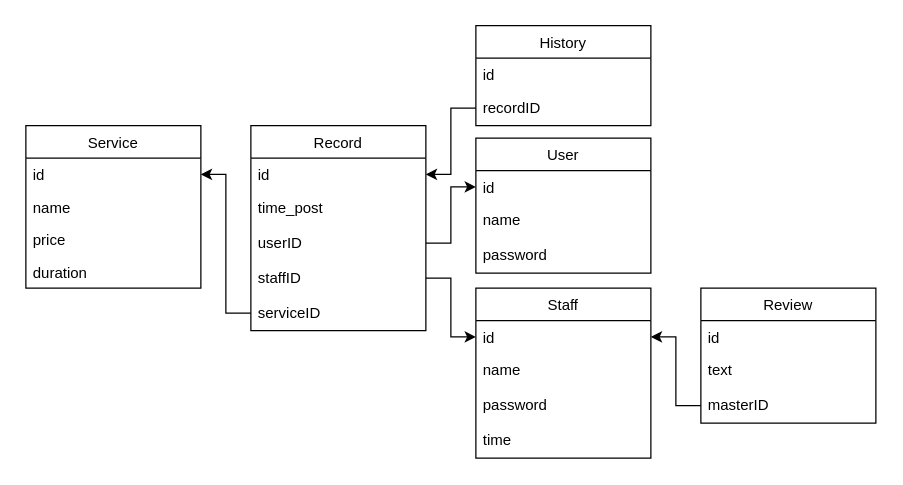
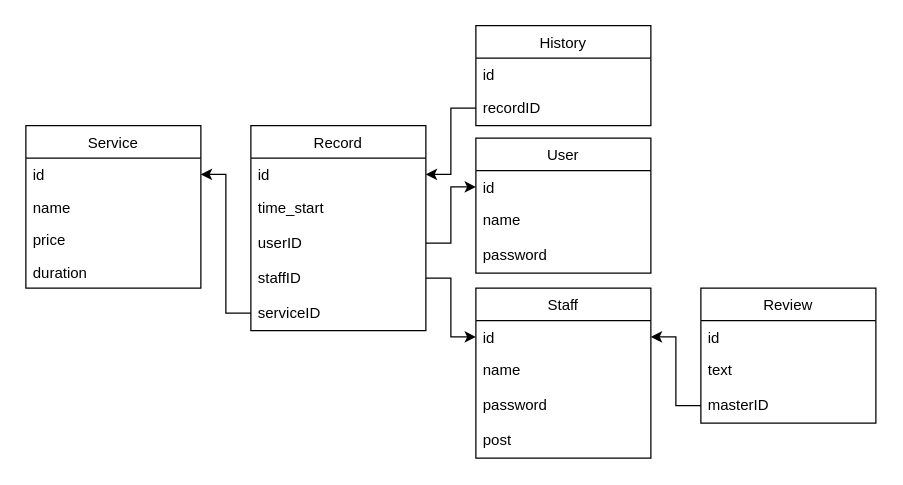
(293, 208) -> (298, 208)
(497, 440) -> (499, 440)
